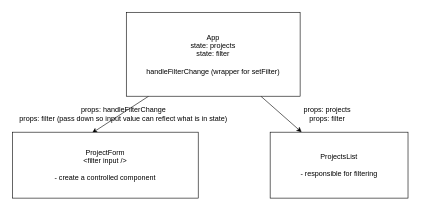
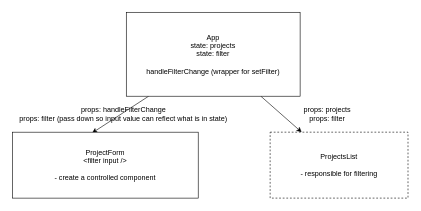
(339, 165) -> (339, 165)
